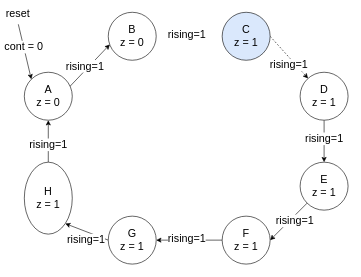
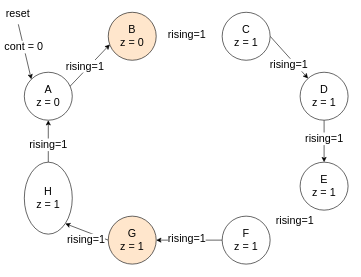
(132, 36) -> (132, 36)
(246, 36) -> (246, 36)
(281, 48) -> (281, 48)
(274, 237) -> none
(132, 240) -> (132, 240)
